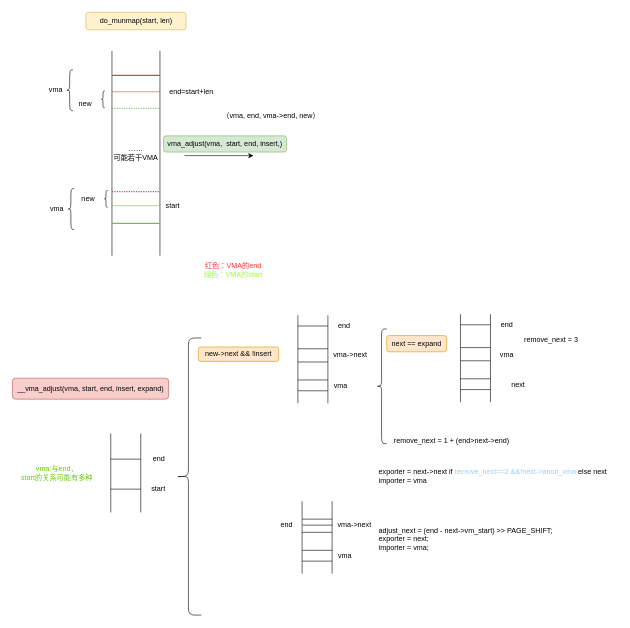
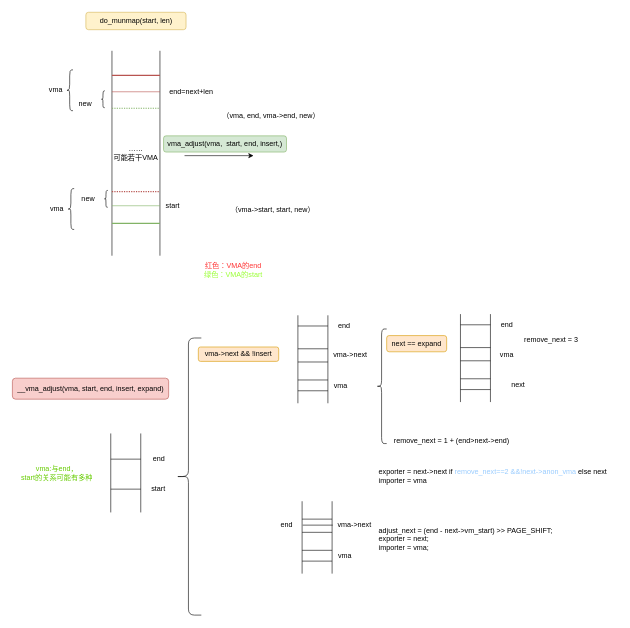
(191, 92) -> (191, 92)
none -> (273, 210)
(239, 354) -> (239, 354)
